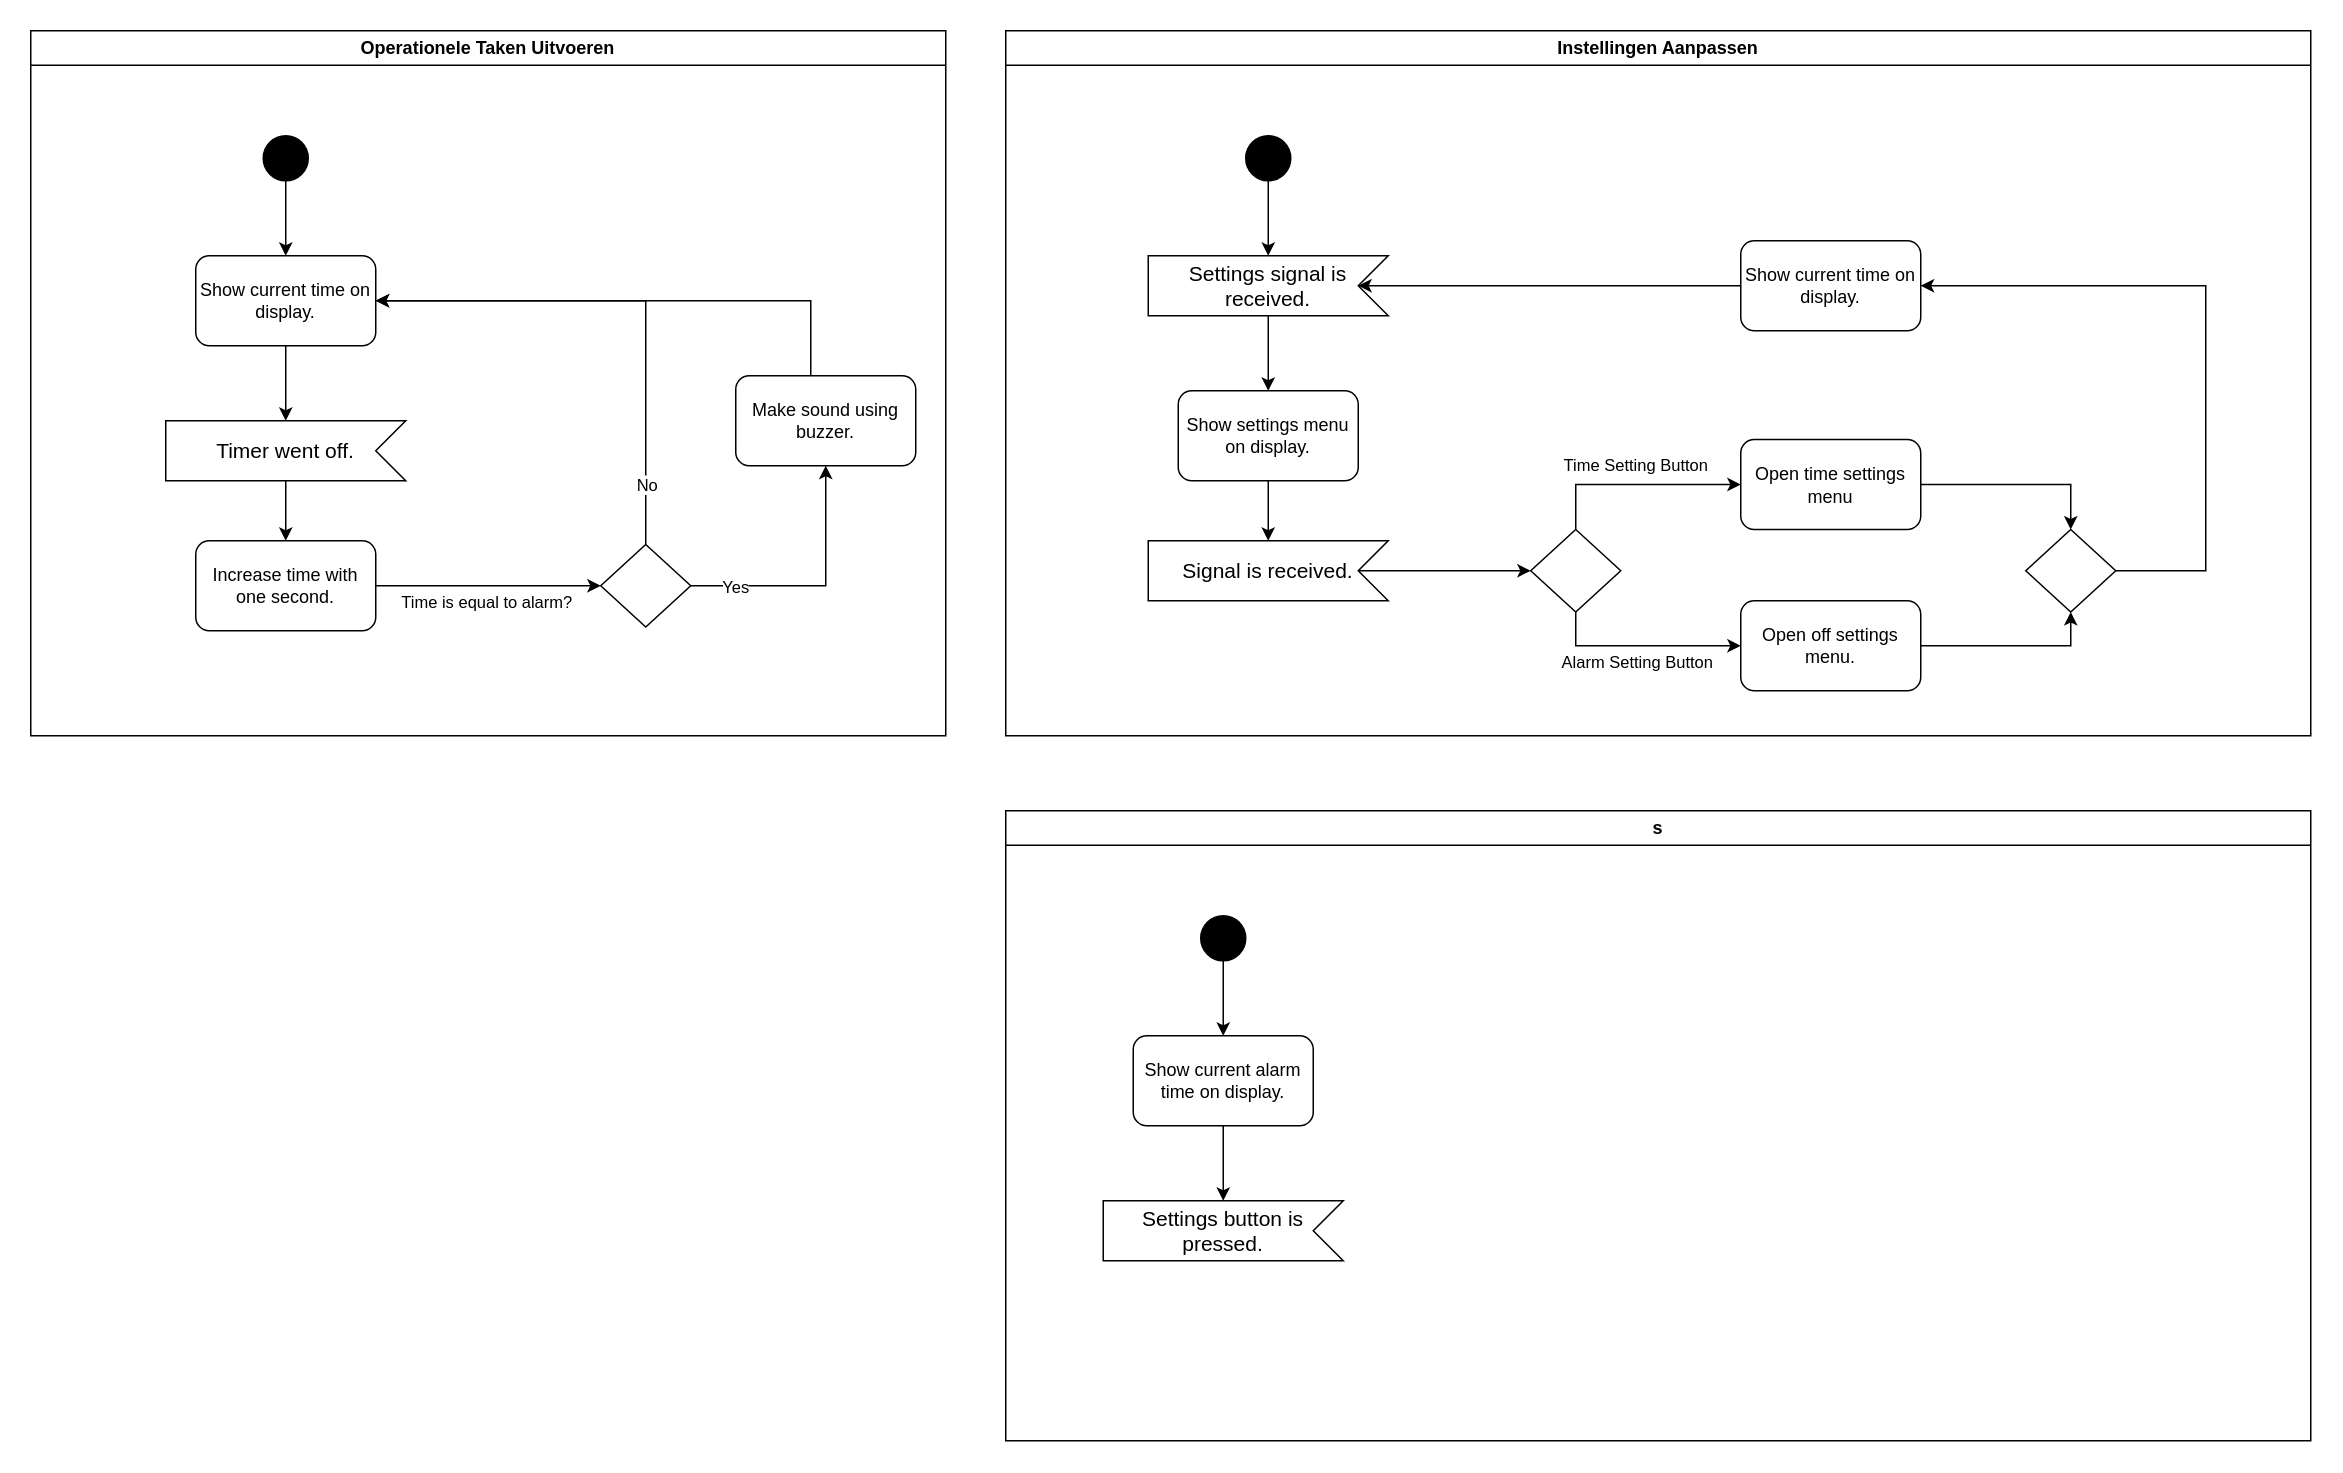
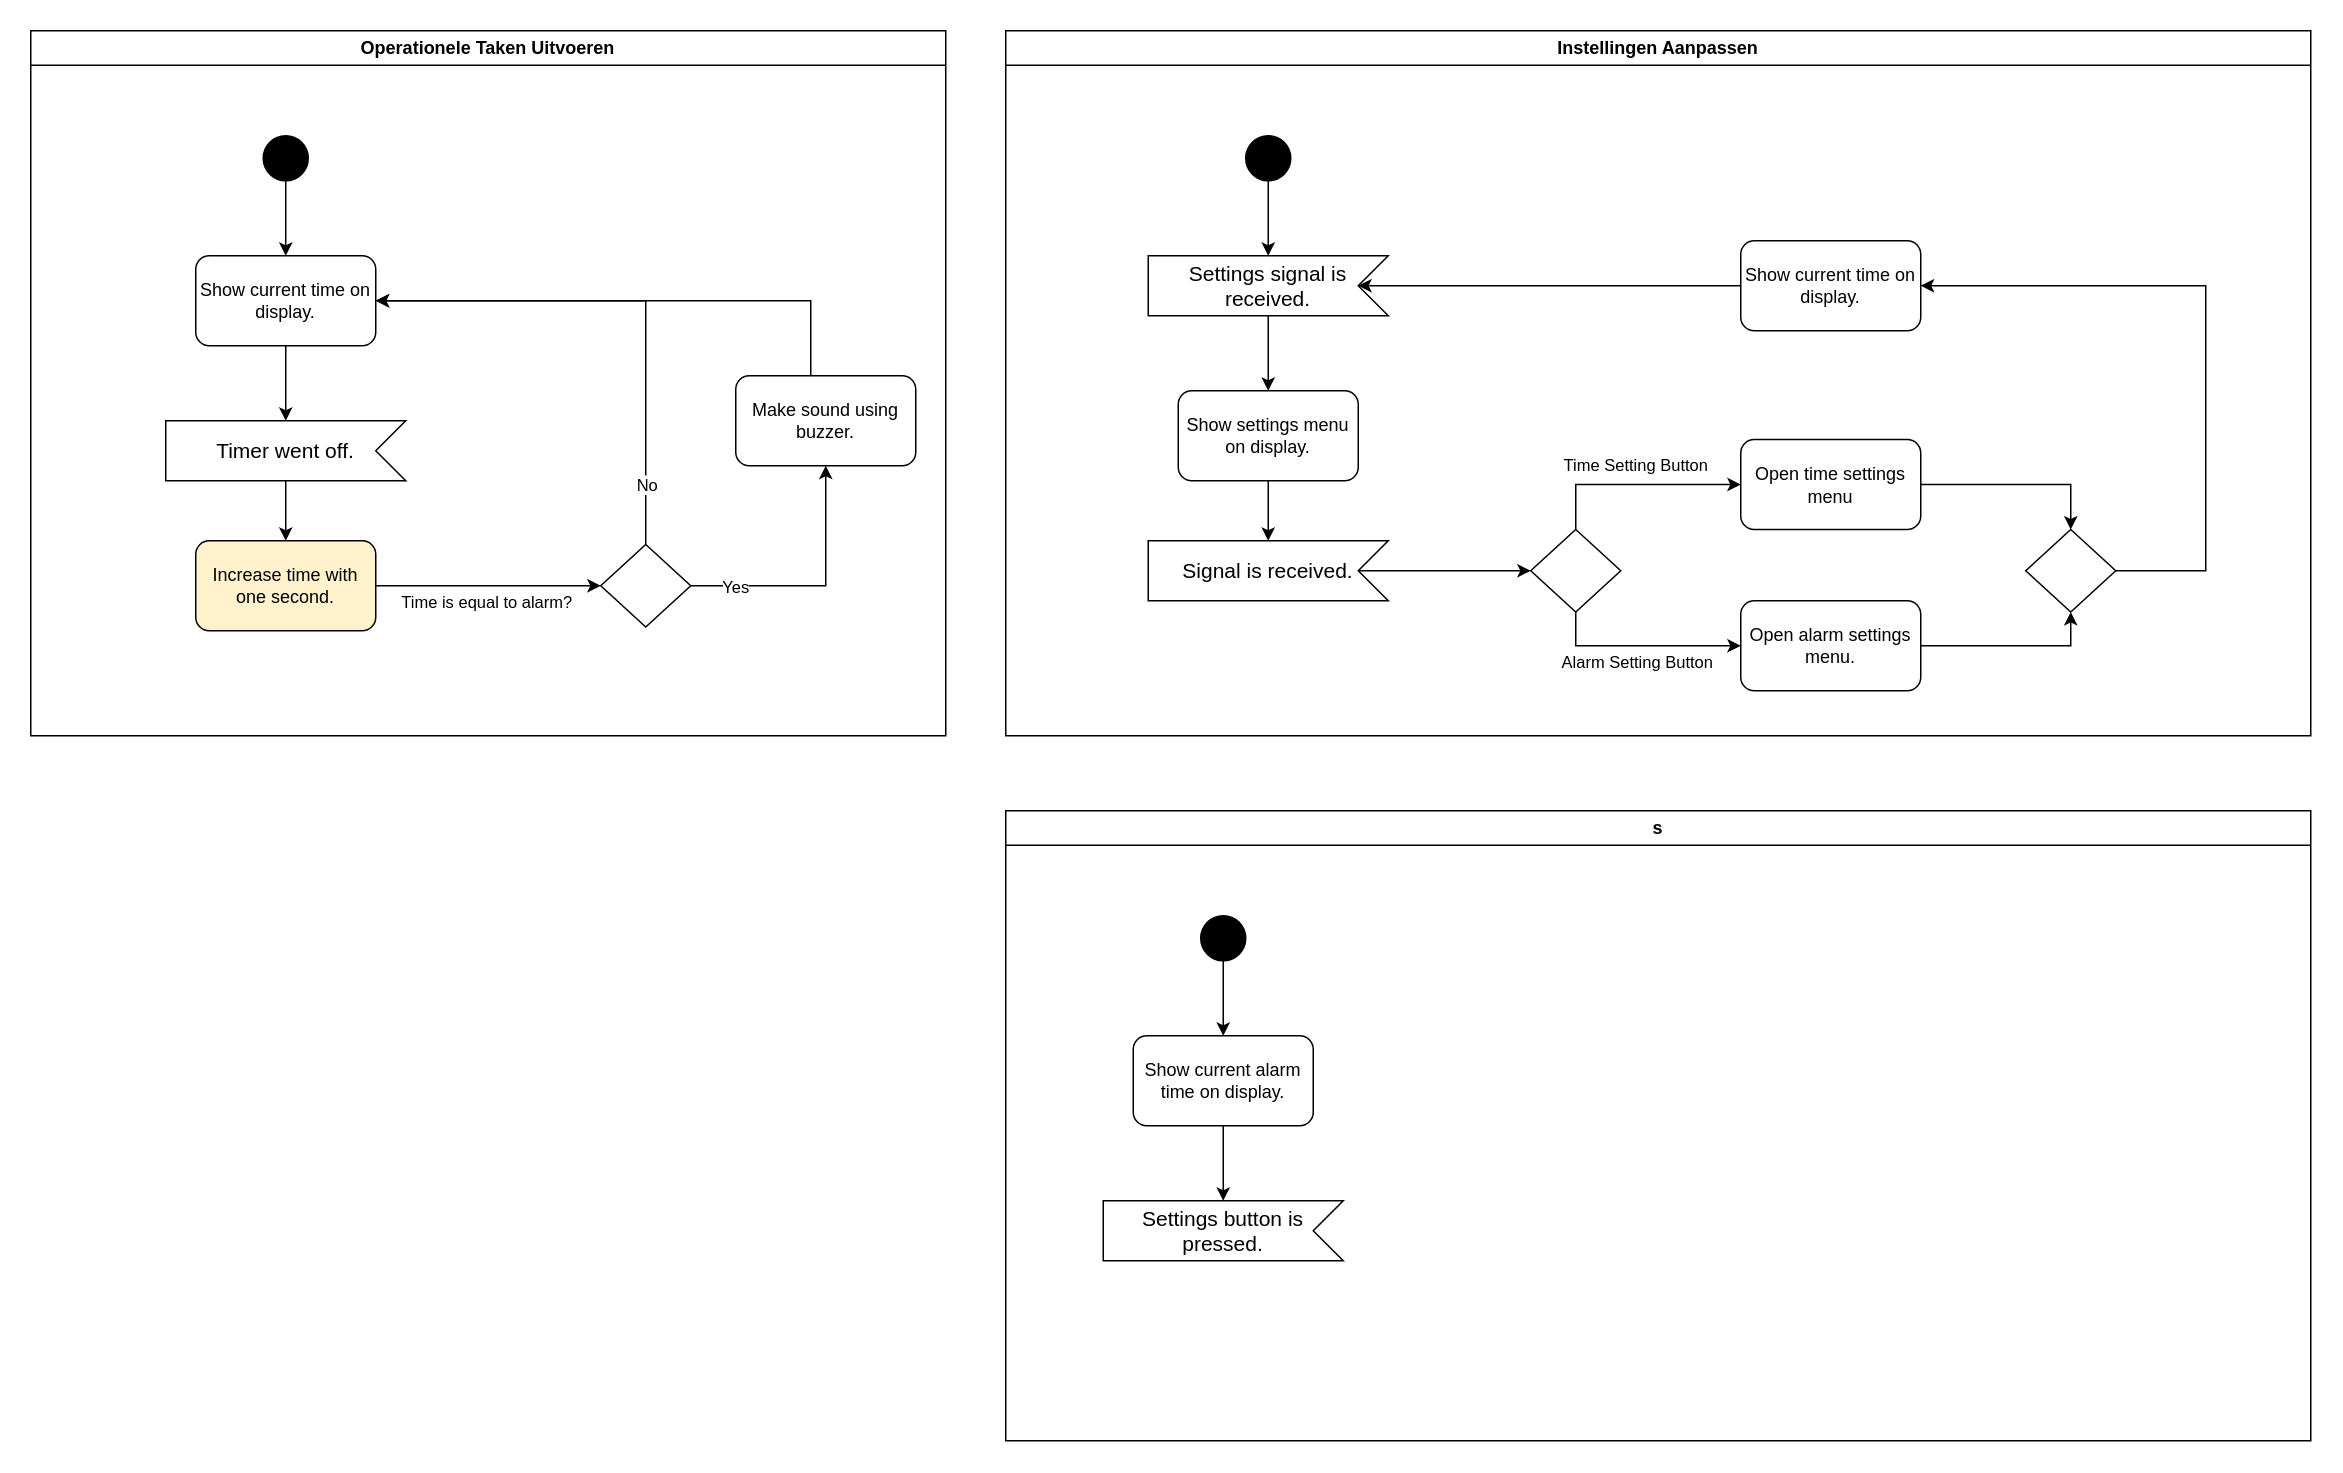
(286, 586) -> (286, 586)
(1831, 646) -> (1831, 646)
